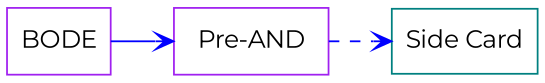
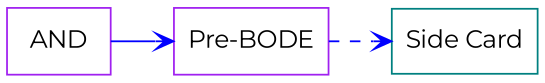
(59, 41) -> (59, 41)
(251, 41) -> (251, 41)
